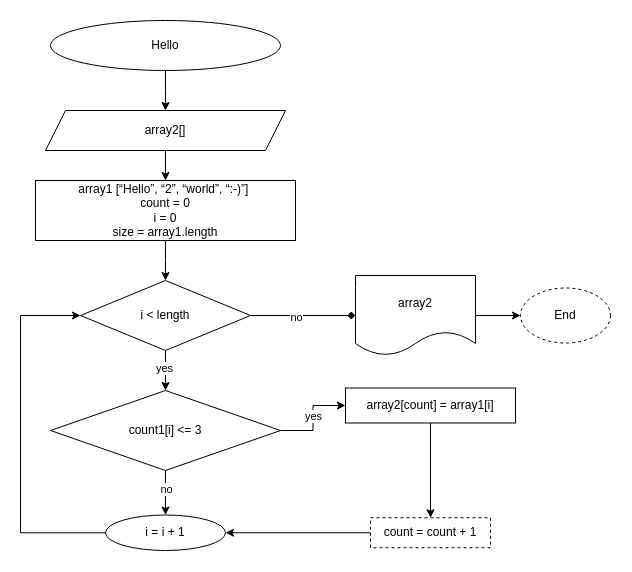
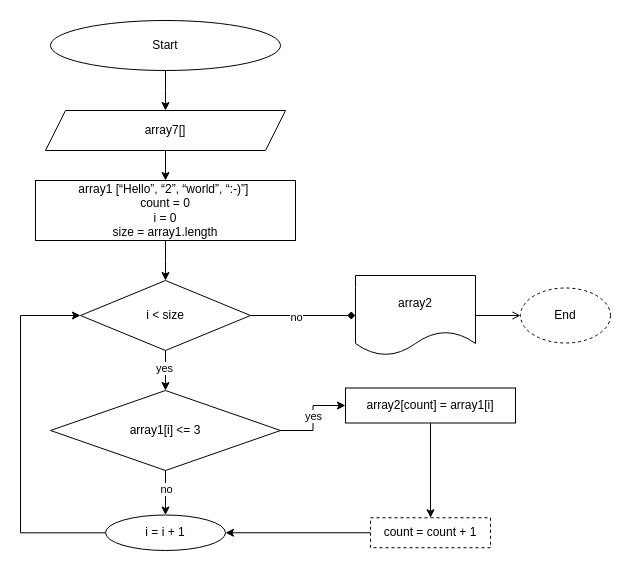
(166, 46) -> (166, 46)
(166, 131) -> (166, 131)
(166, 316) -> (166, 316)
(512, 316) -> (513, 316)
(166, 431) -> (166, 431)
